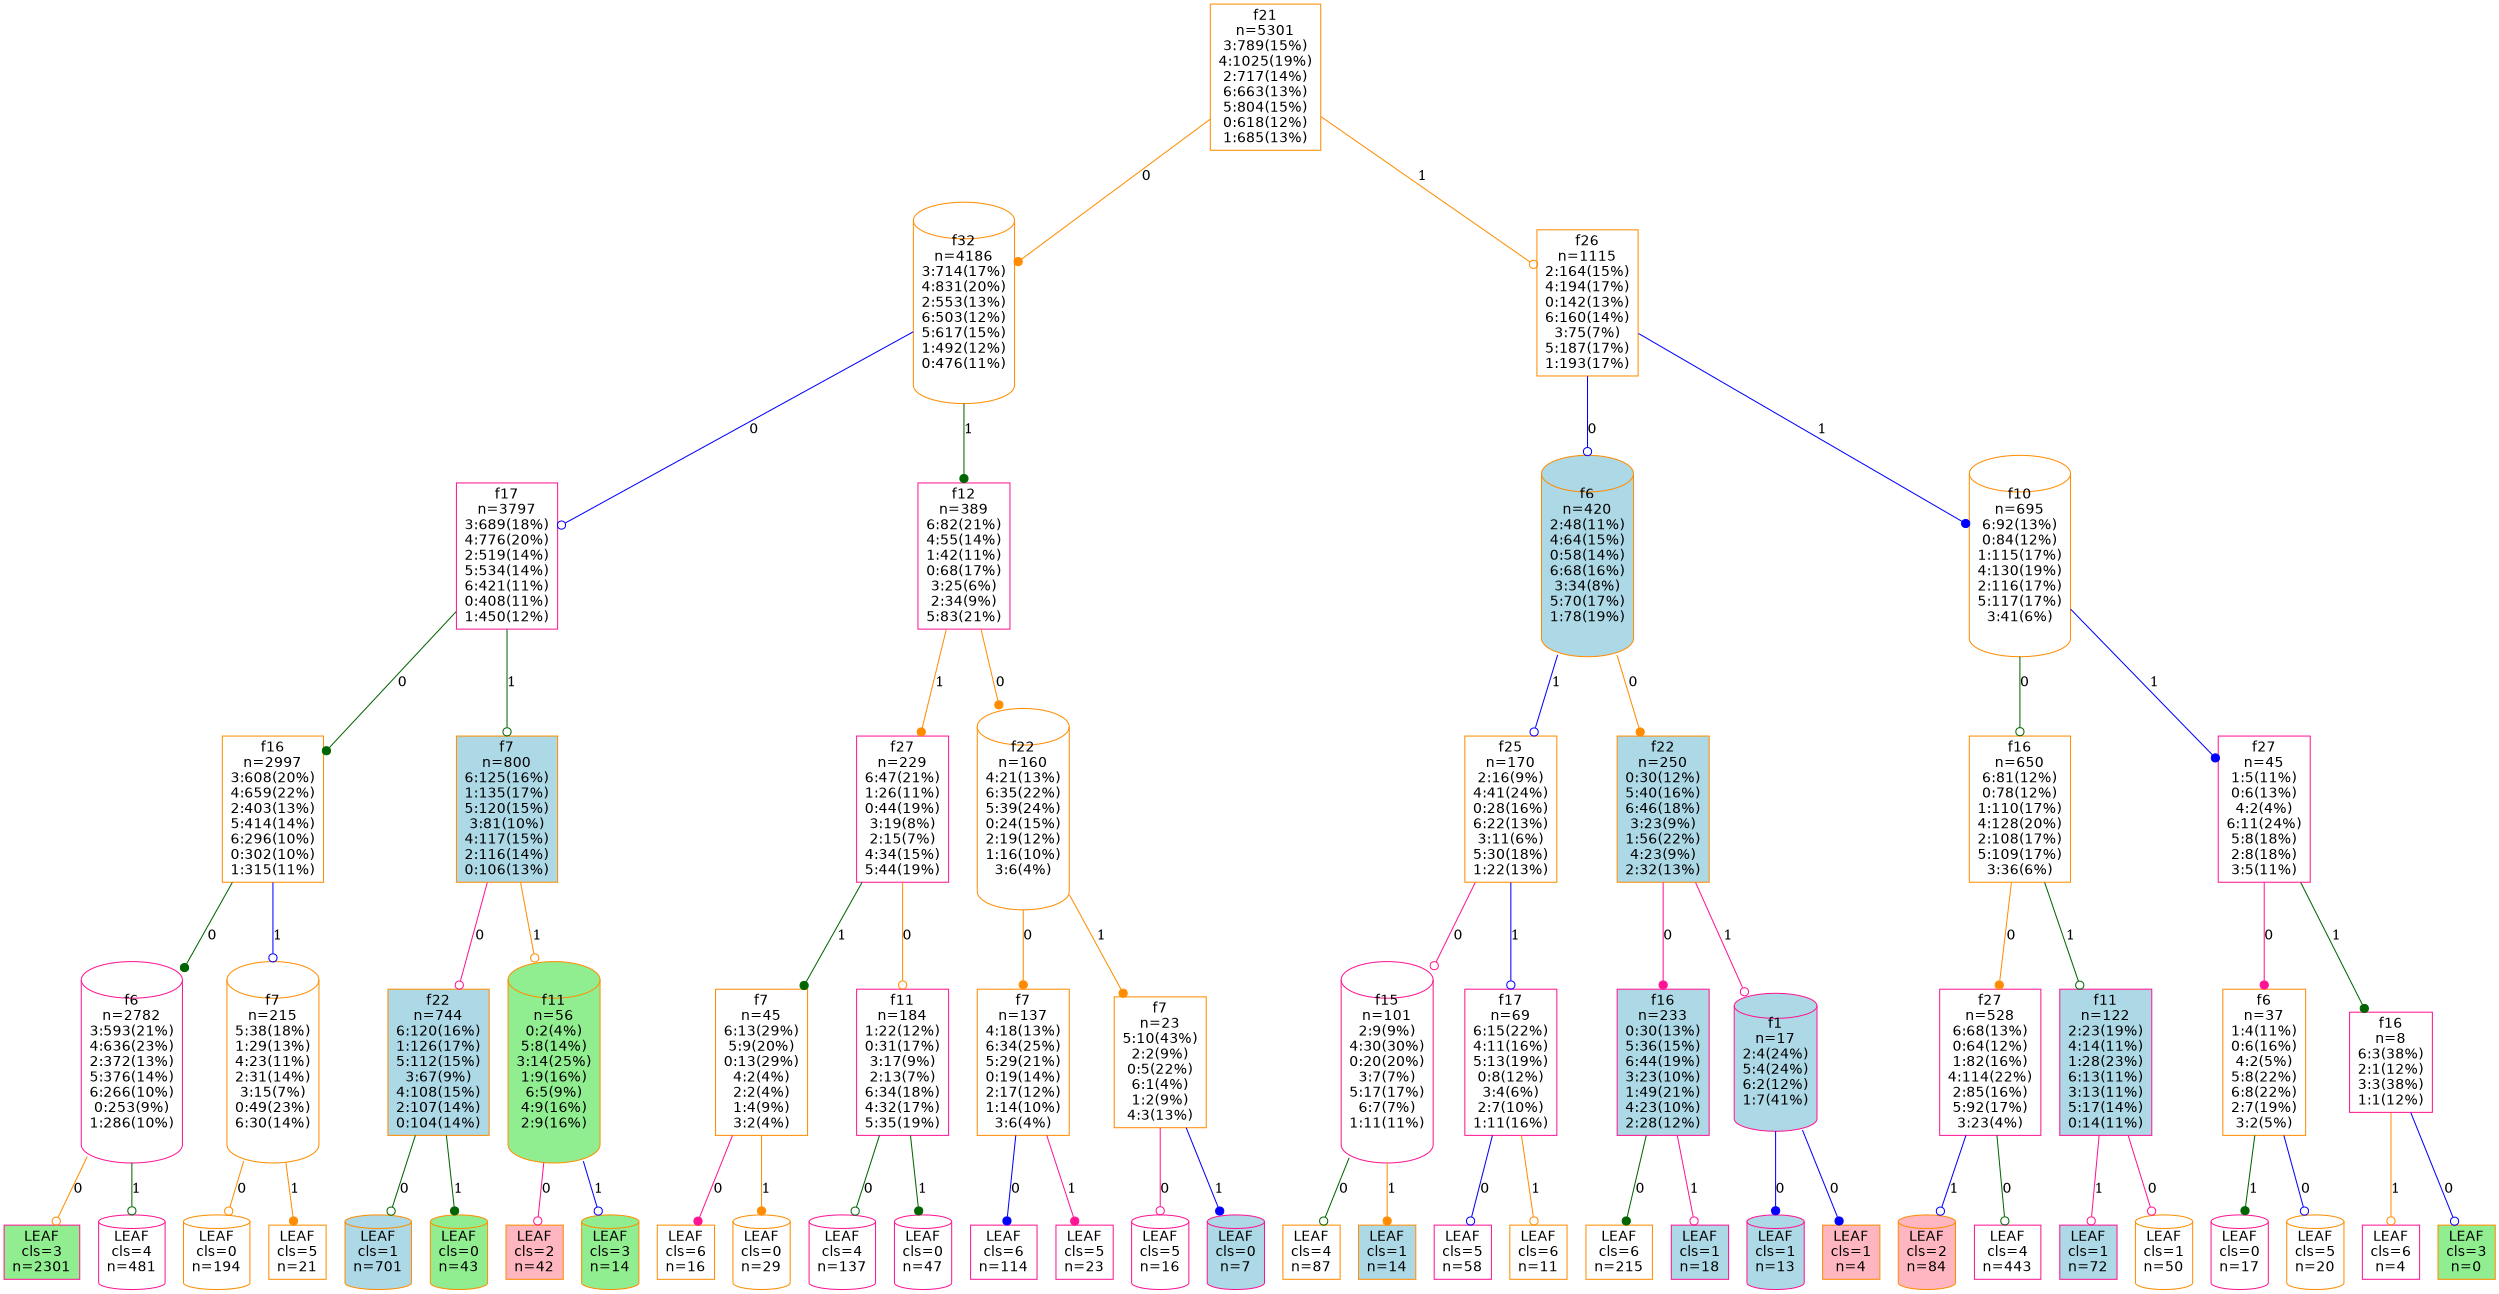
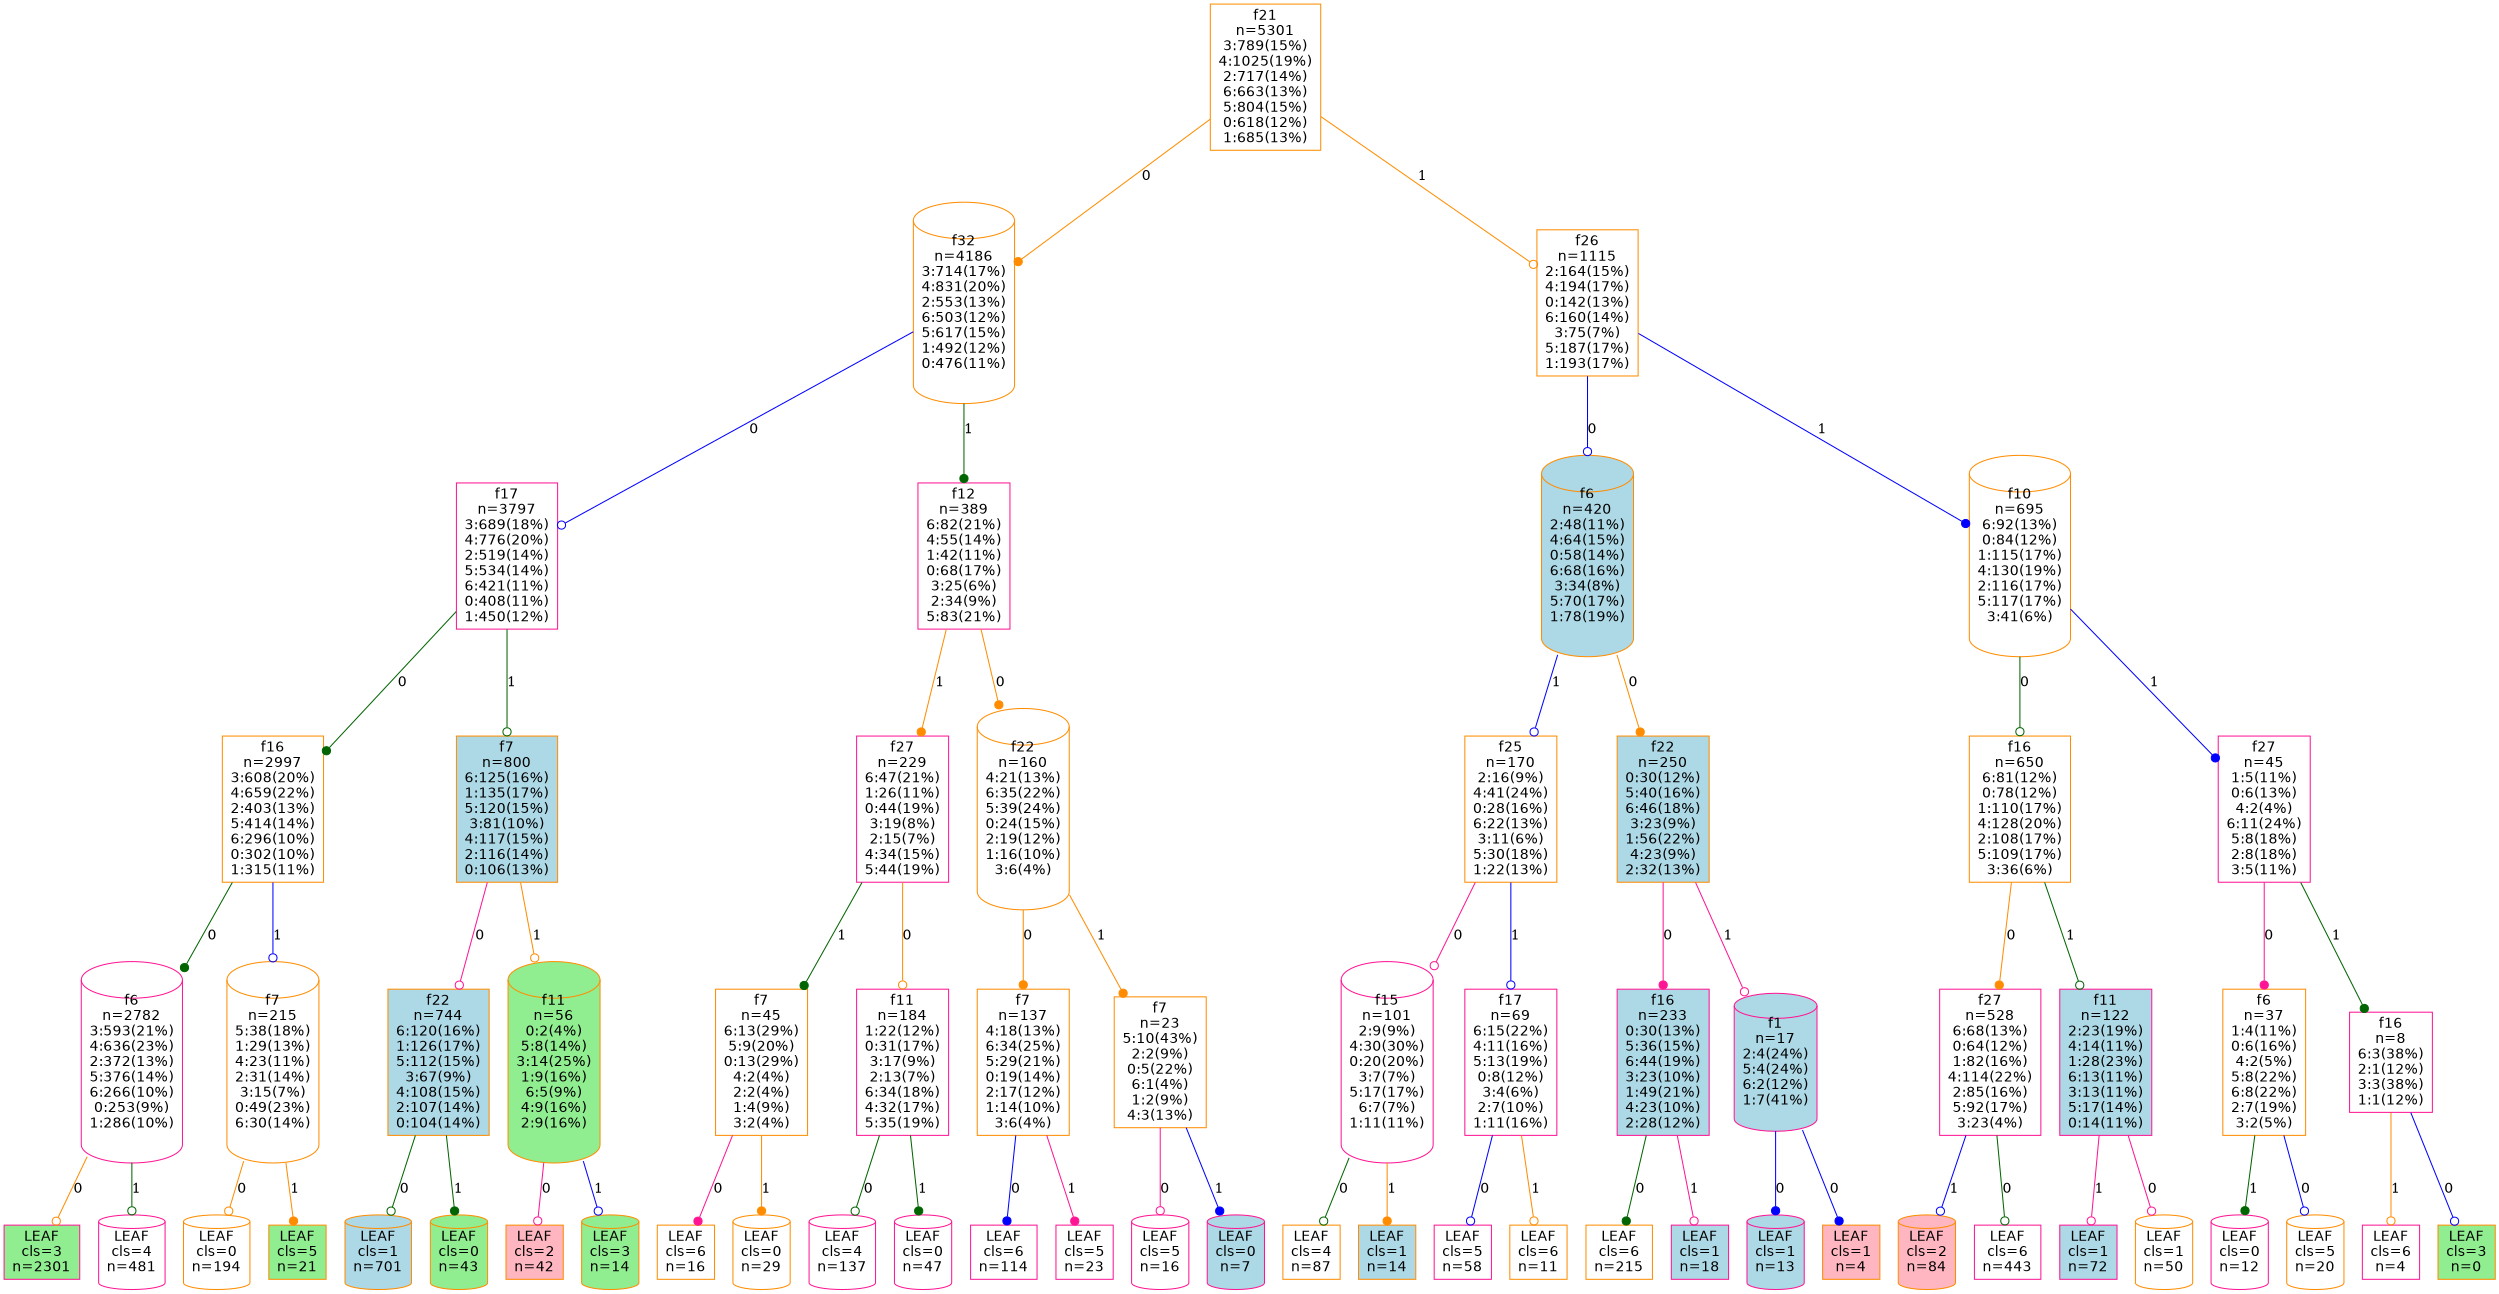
(297, 1252) -> (297, 1252)
(2008, 1252) -> (2008, 1252)
(2240, 1252) -> (2240, 1252)
